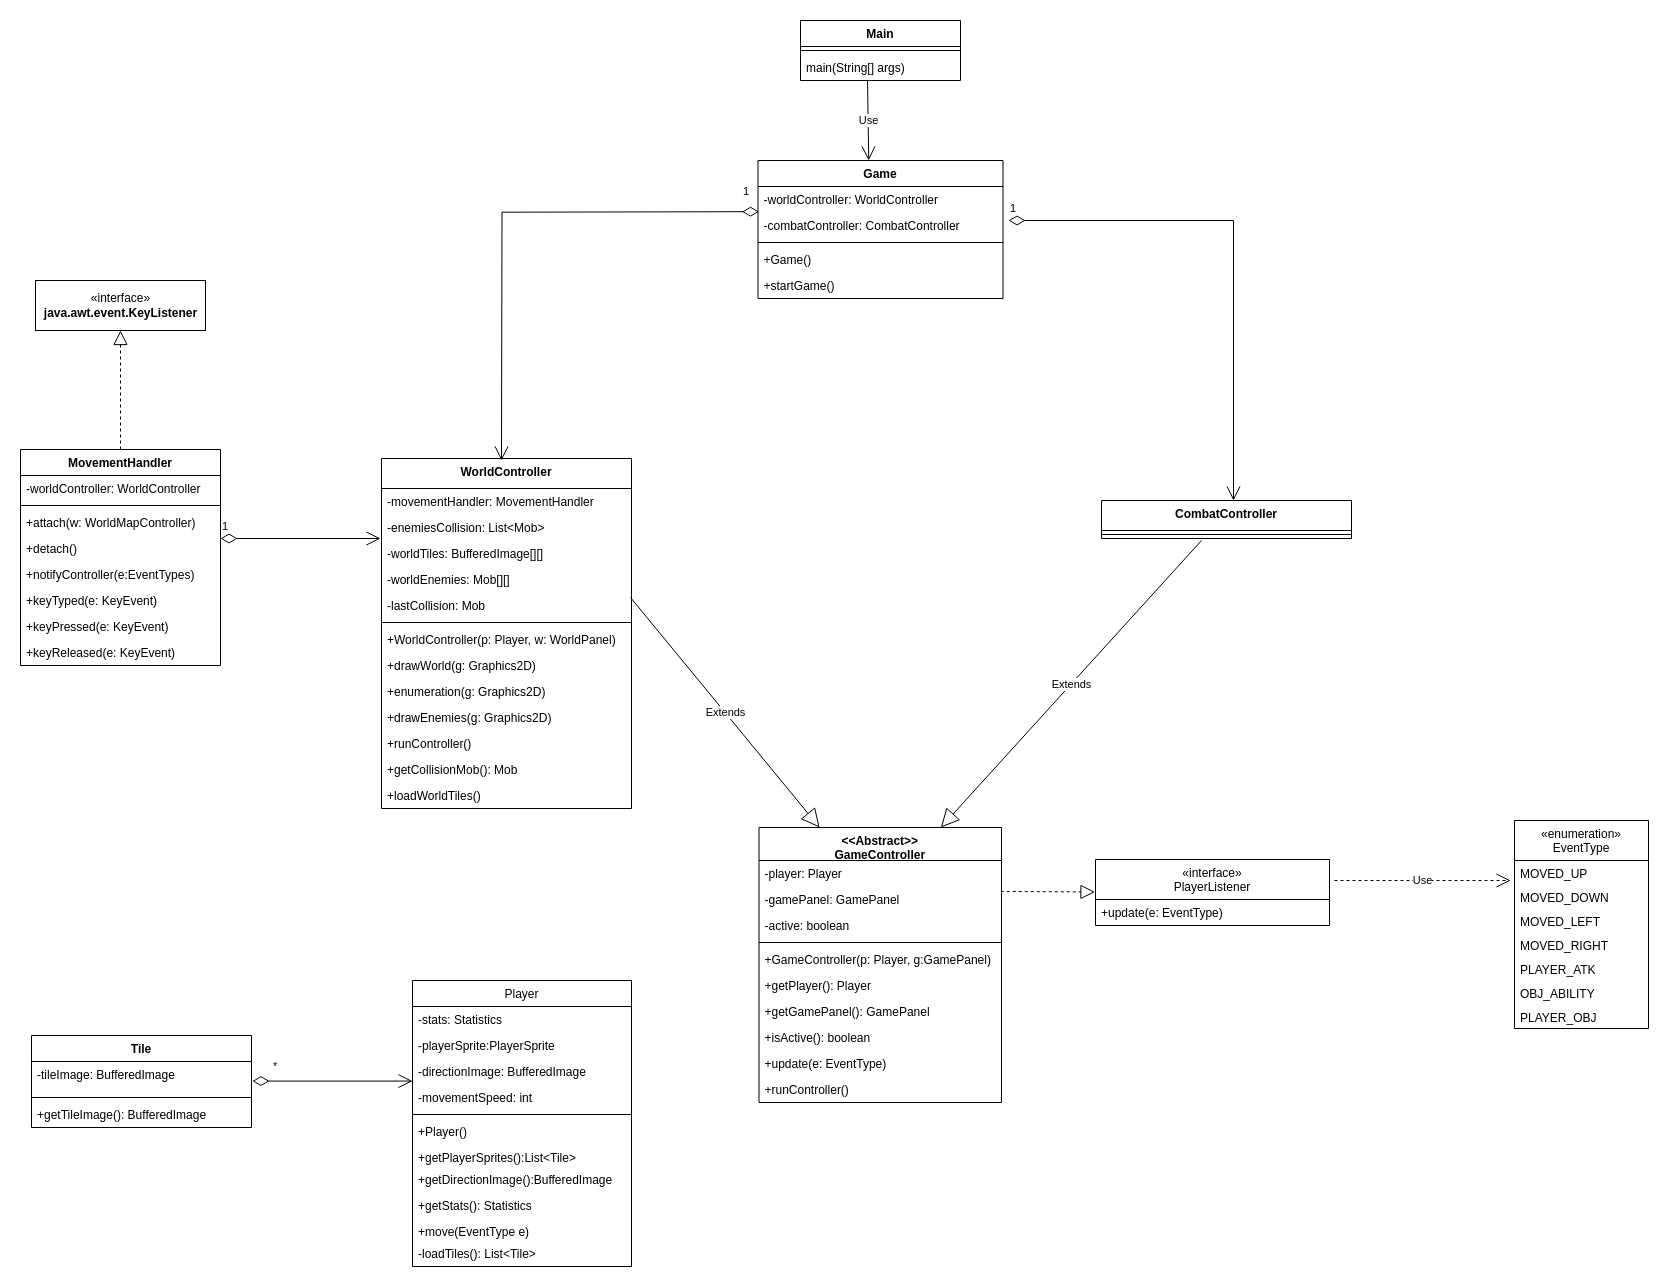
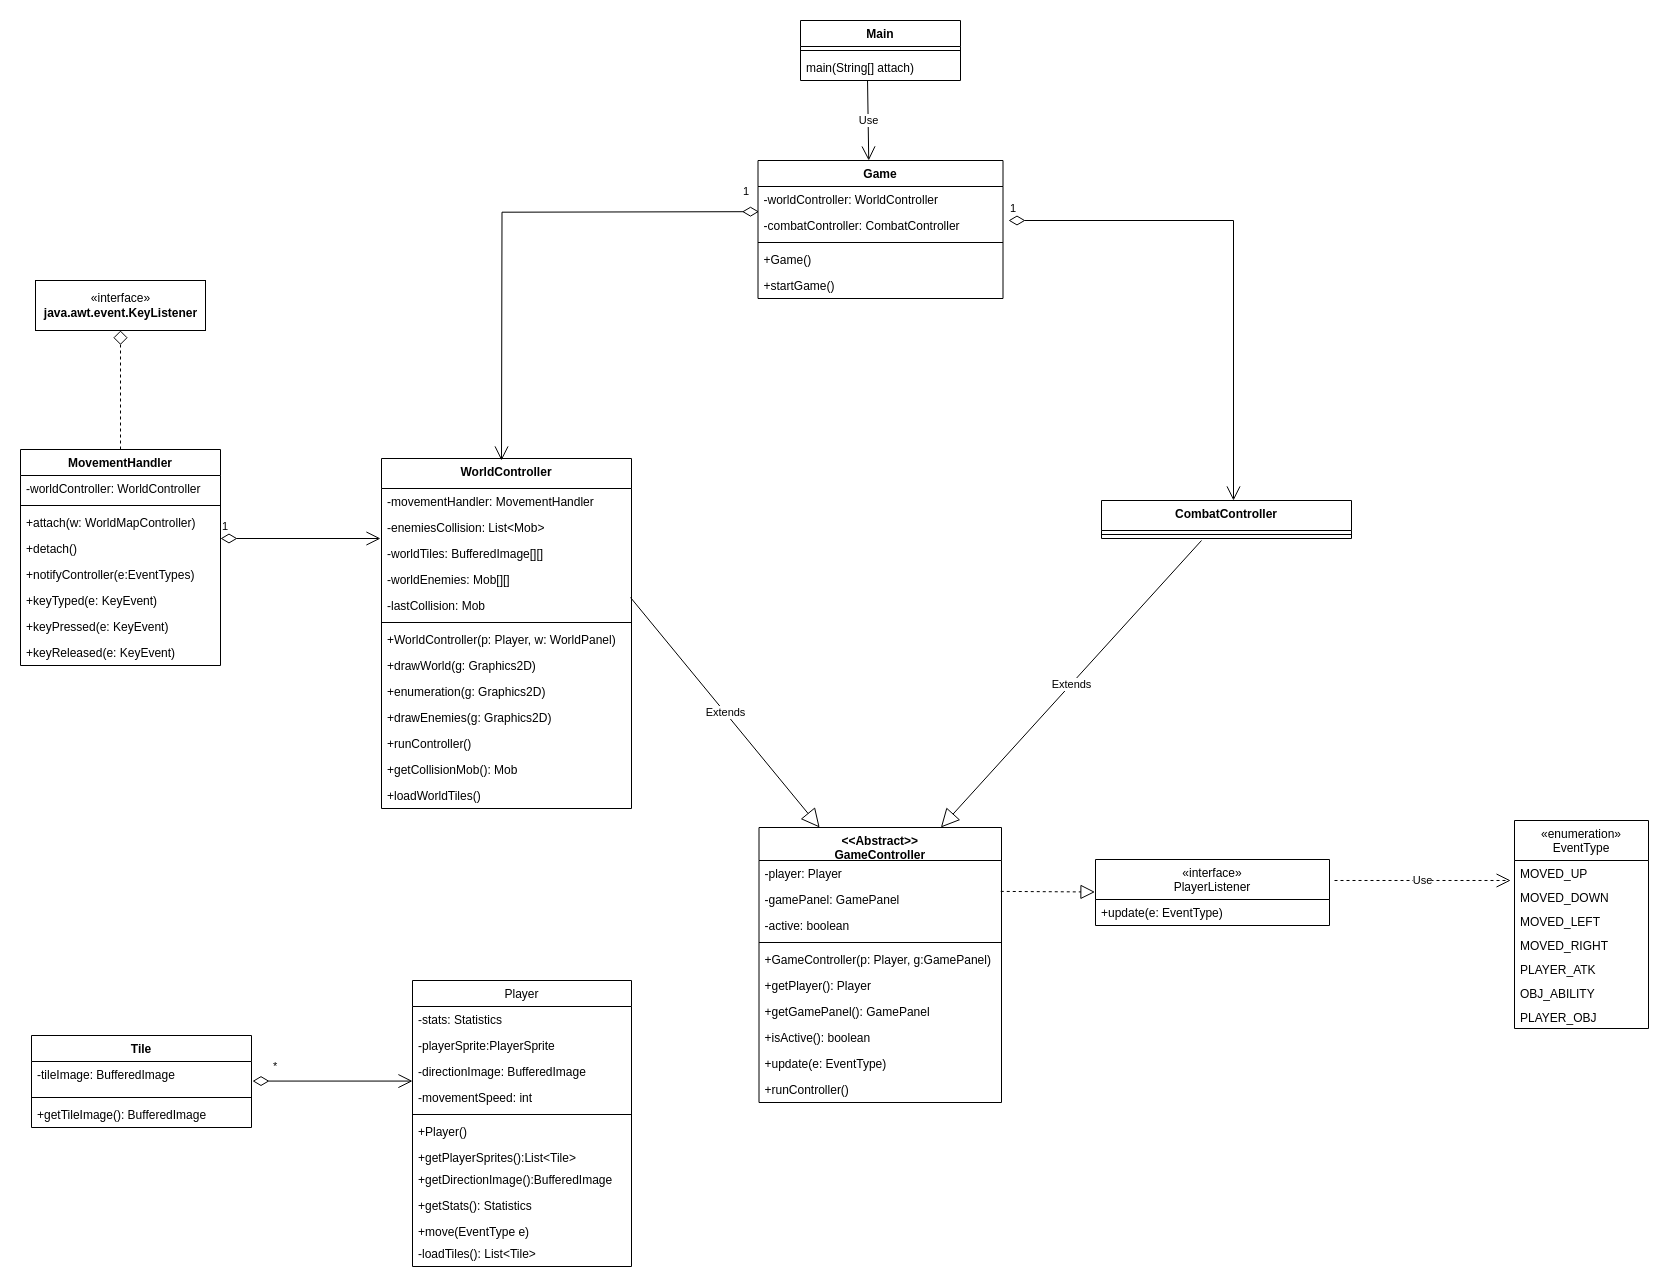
(865, 68) -> (872, 68)
(121, 346) -> (121, 345)
